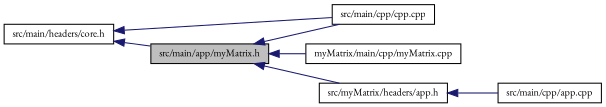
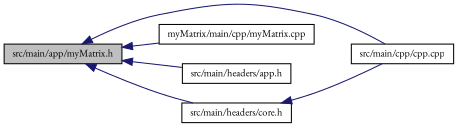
(137, 44) -> (143, 88)
(383, 93) -> (237, 74)
(550, 93) -> none
